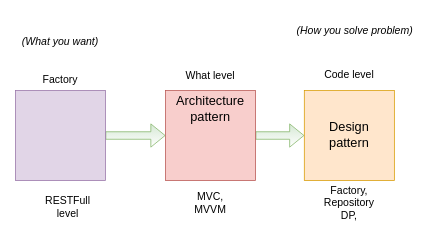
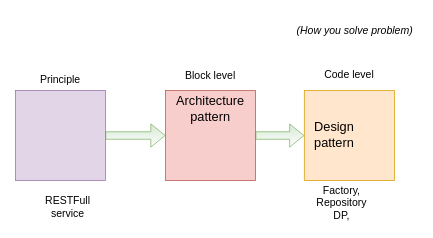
(60, 42) -> none
(210, 75) -> (210, 75)
(60, 79) -> (60, 79)
(349, 135) -> (334, 135)
(210, 203) -> none
(349, 203) -> (342, 203)
(68, 207) -> (68, 207)
